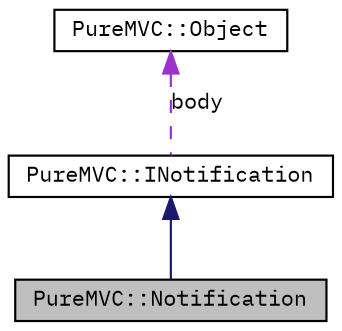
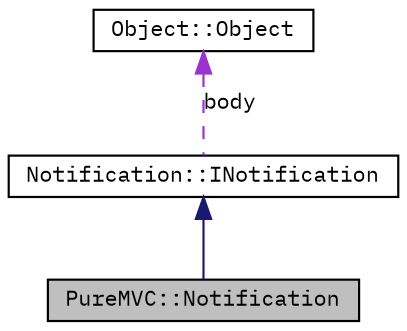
(171, 30) -> (203, 30)
(171, 176) -> (203, 176)
